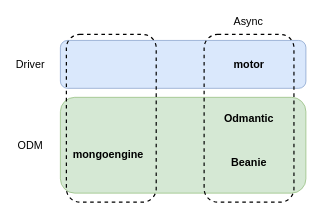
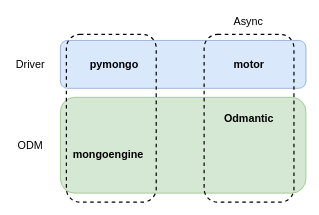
none -> (114, 65)
(249, 164) -> none
